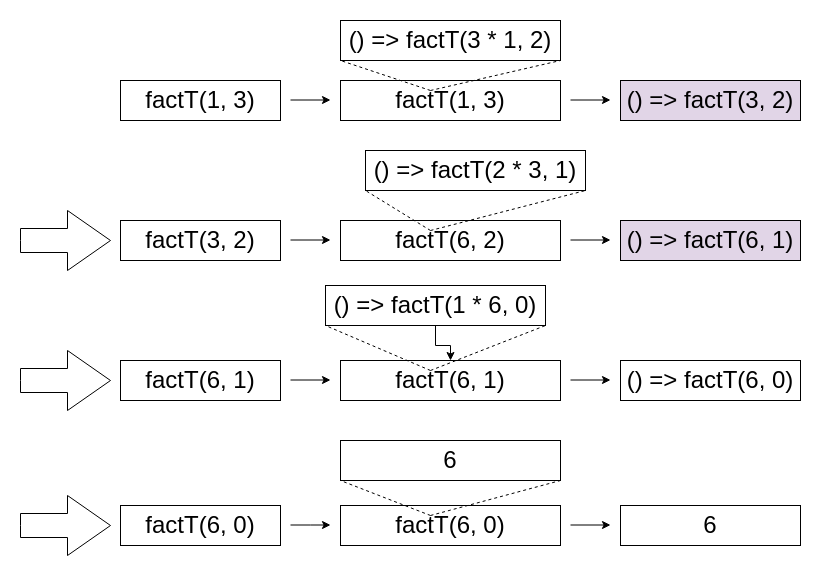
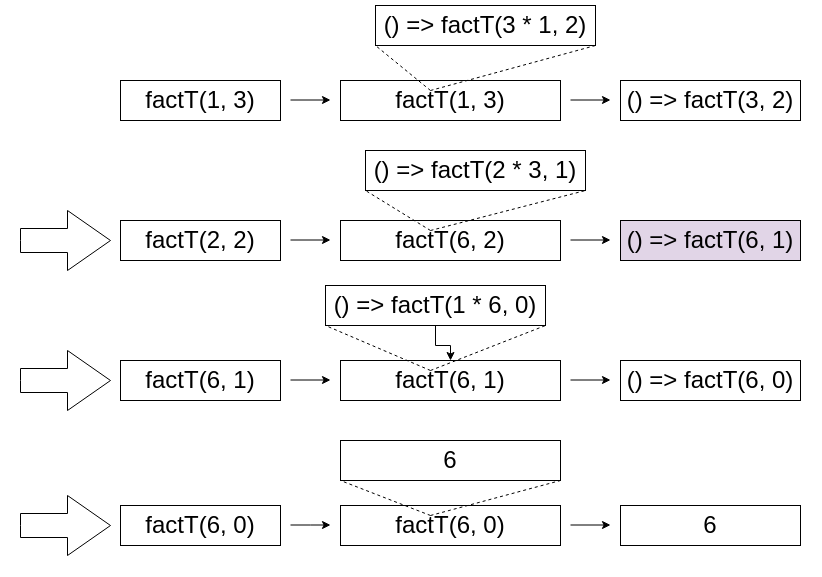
(451, 41) -> (486, 26)
(711, 101) -> (711, 101)
(201, 241) -> (201, 241)
